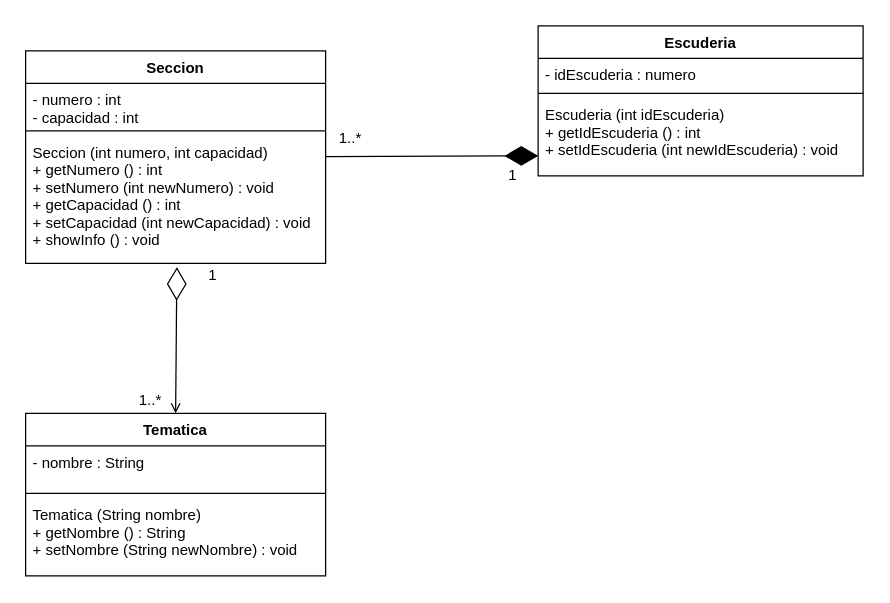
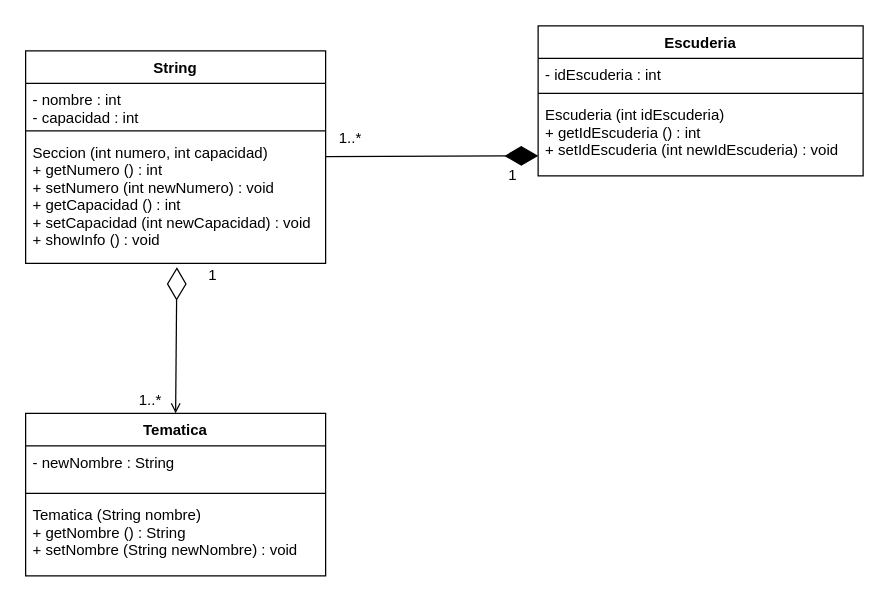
(175, 68) -> (175, 68)
(626, 75) -> (611, 75)
(82, 100) -> (82, 100)
(94, 463) -> (107, 463)
